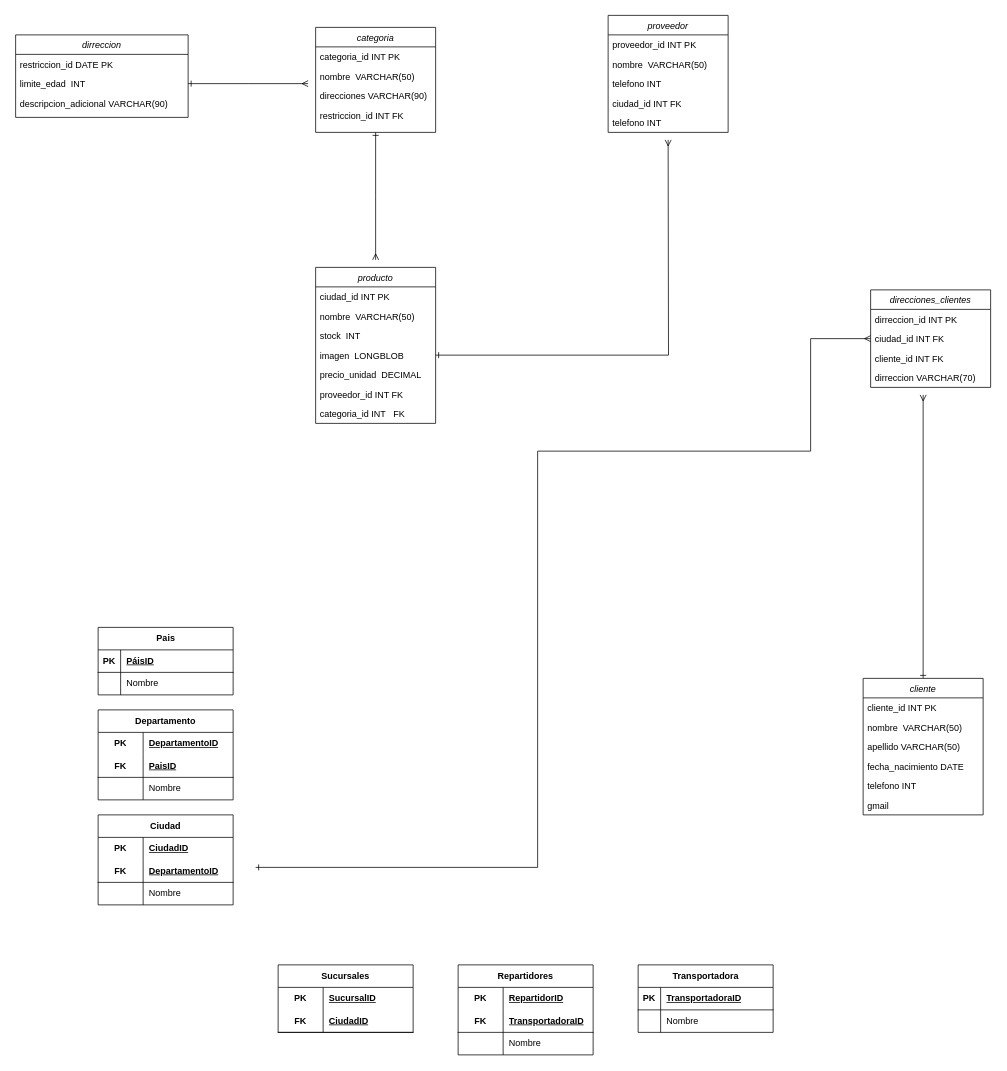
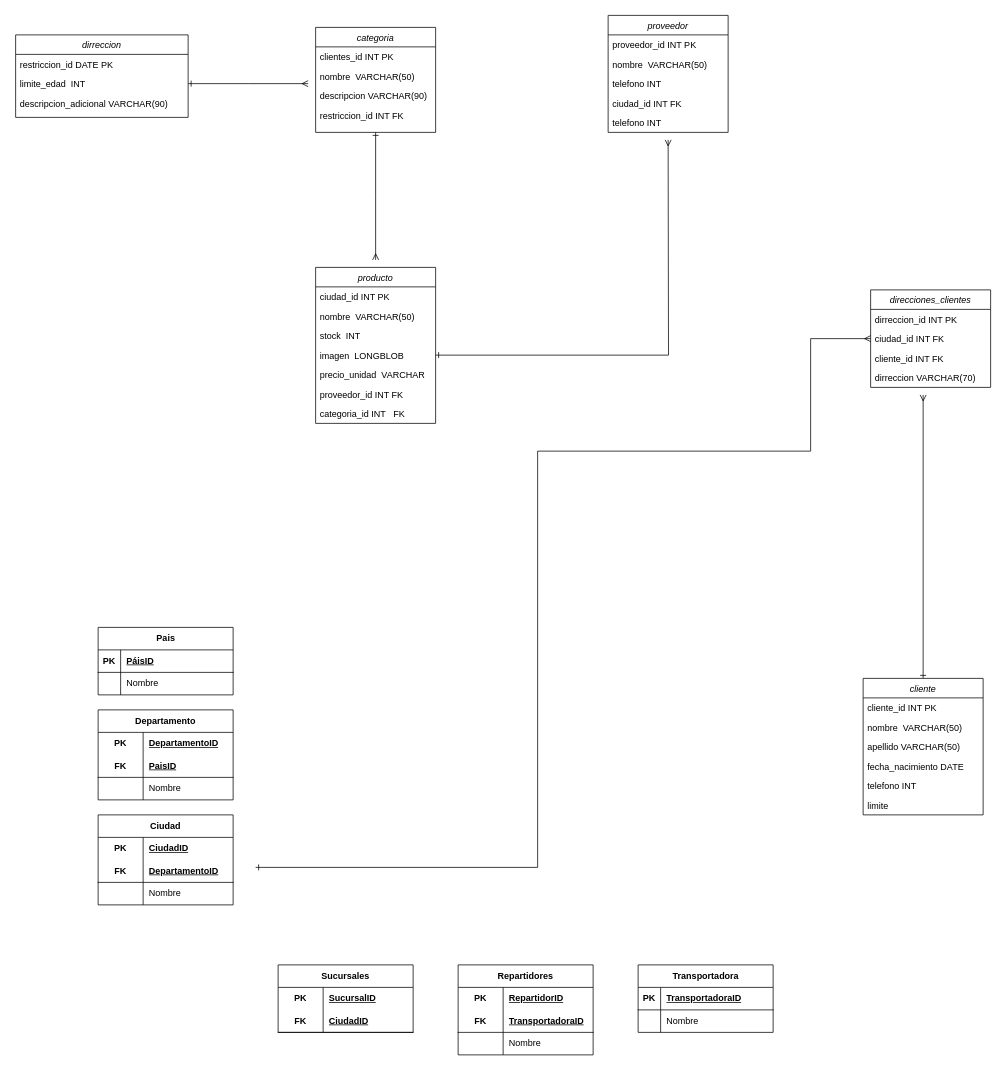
(363, 57) -> (359, 57)
(374, 96) -> (374, 96)
(371, 375) -> (371, 375)
(877, 806) -> (879, 806)
